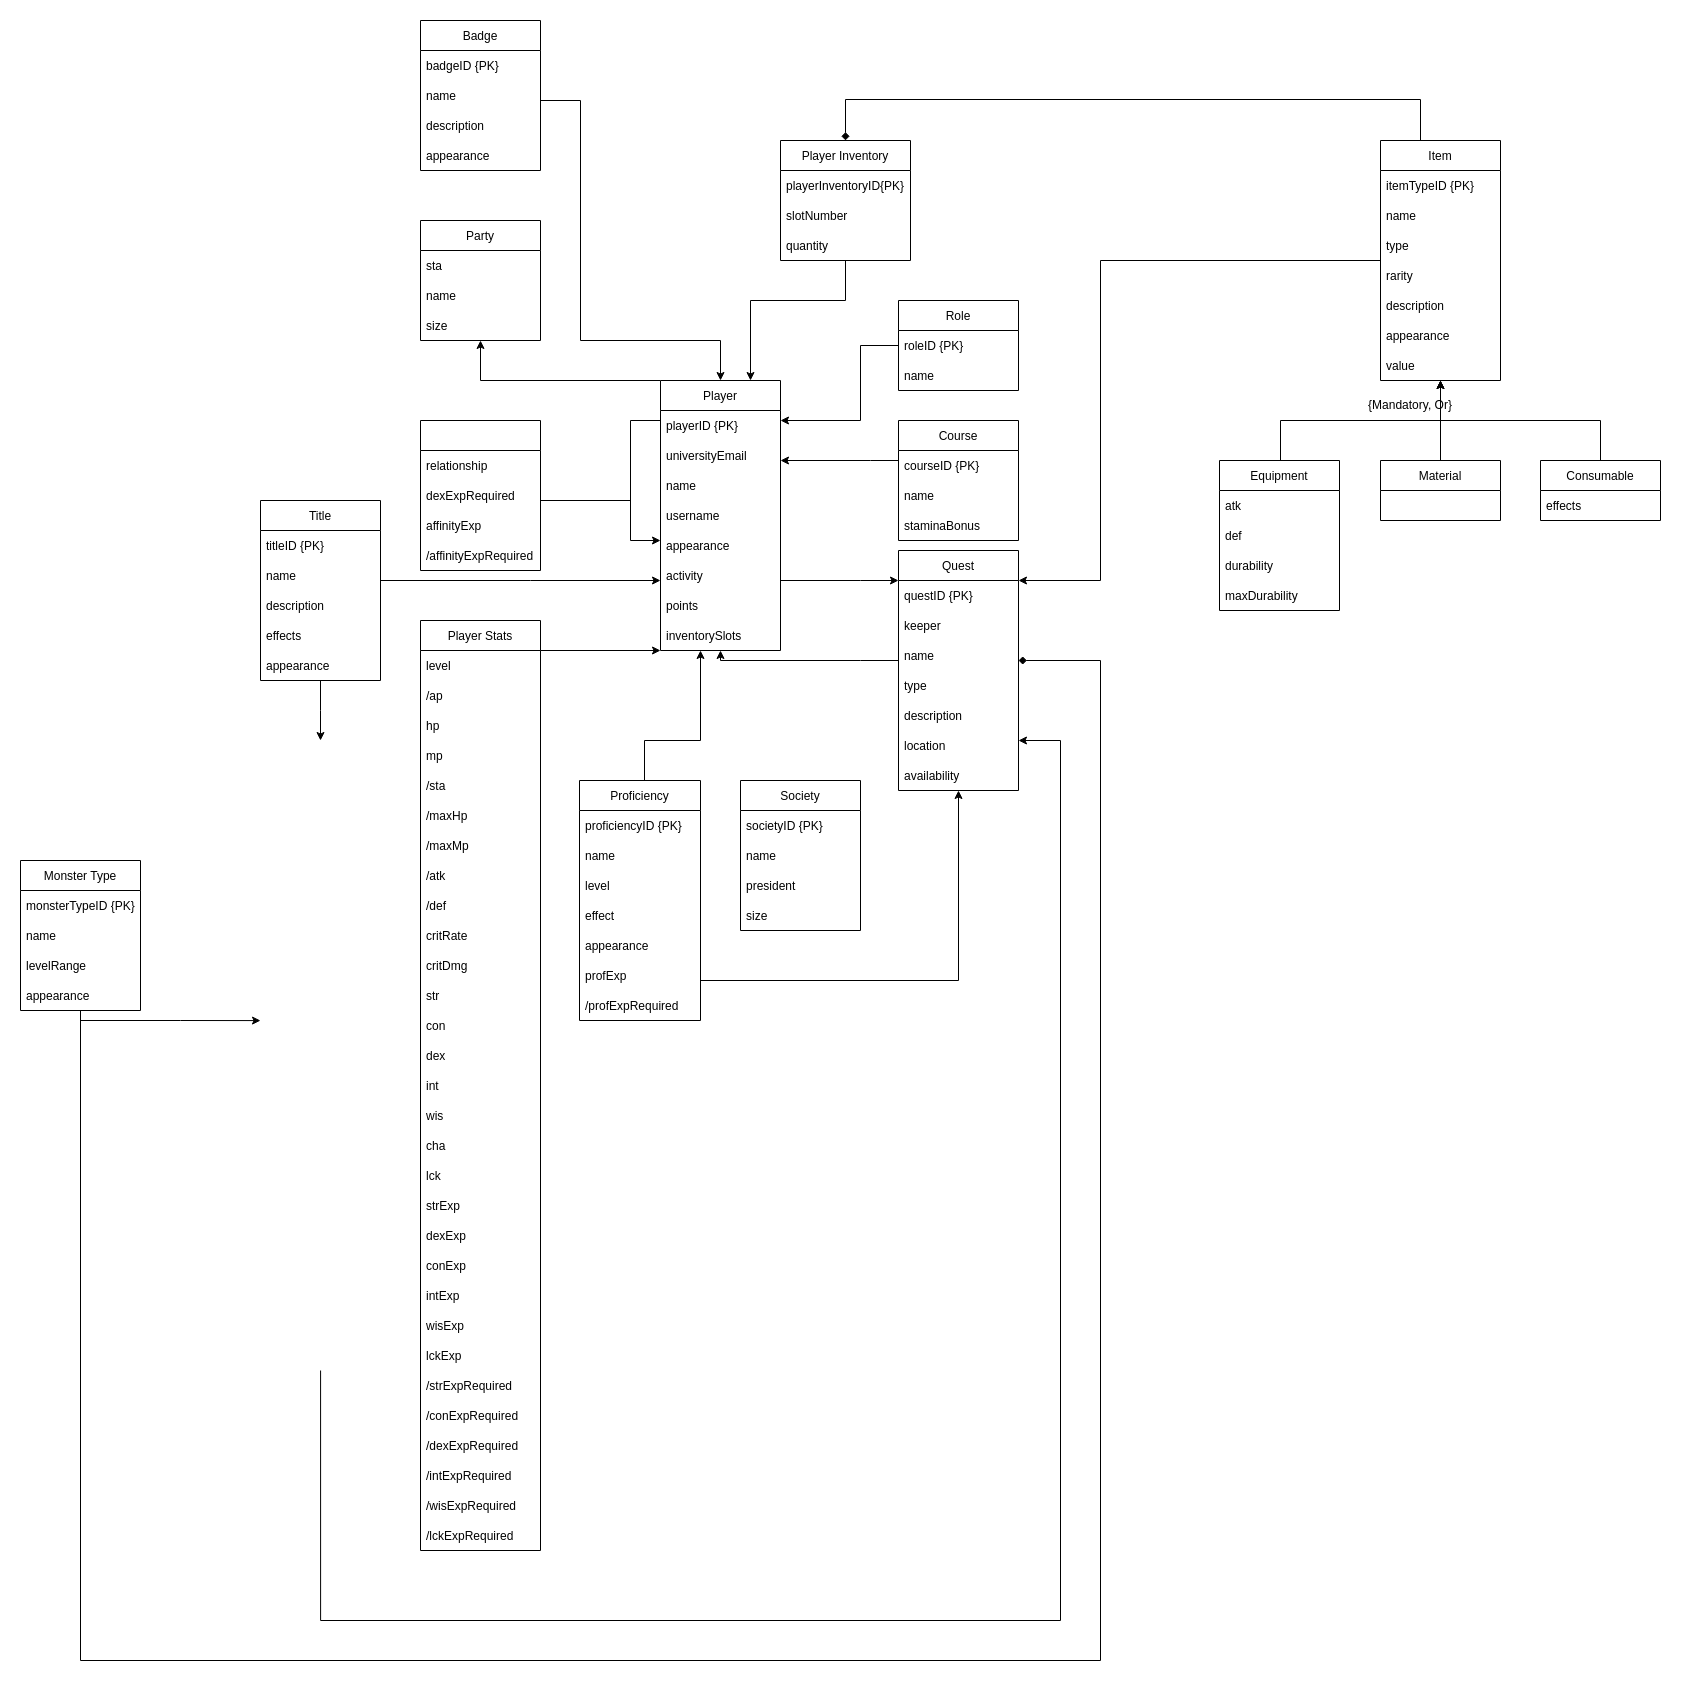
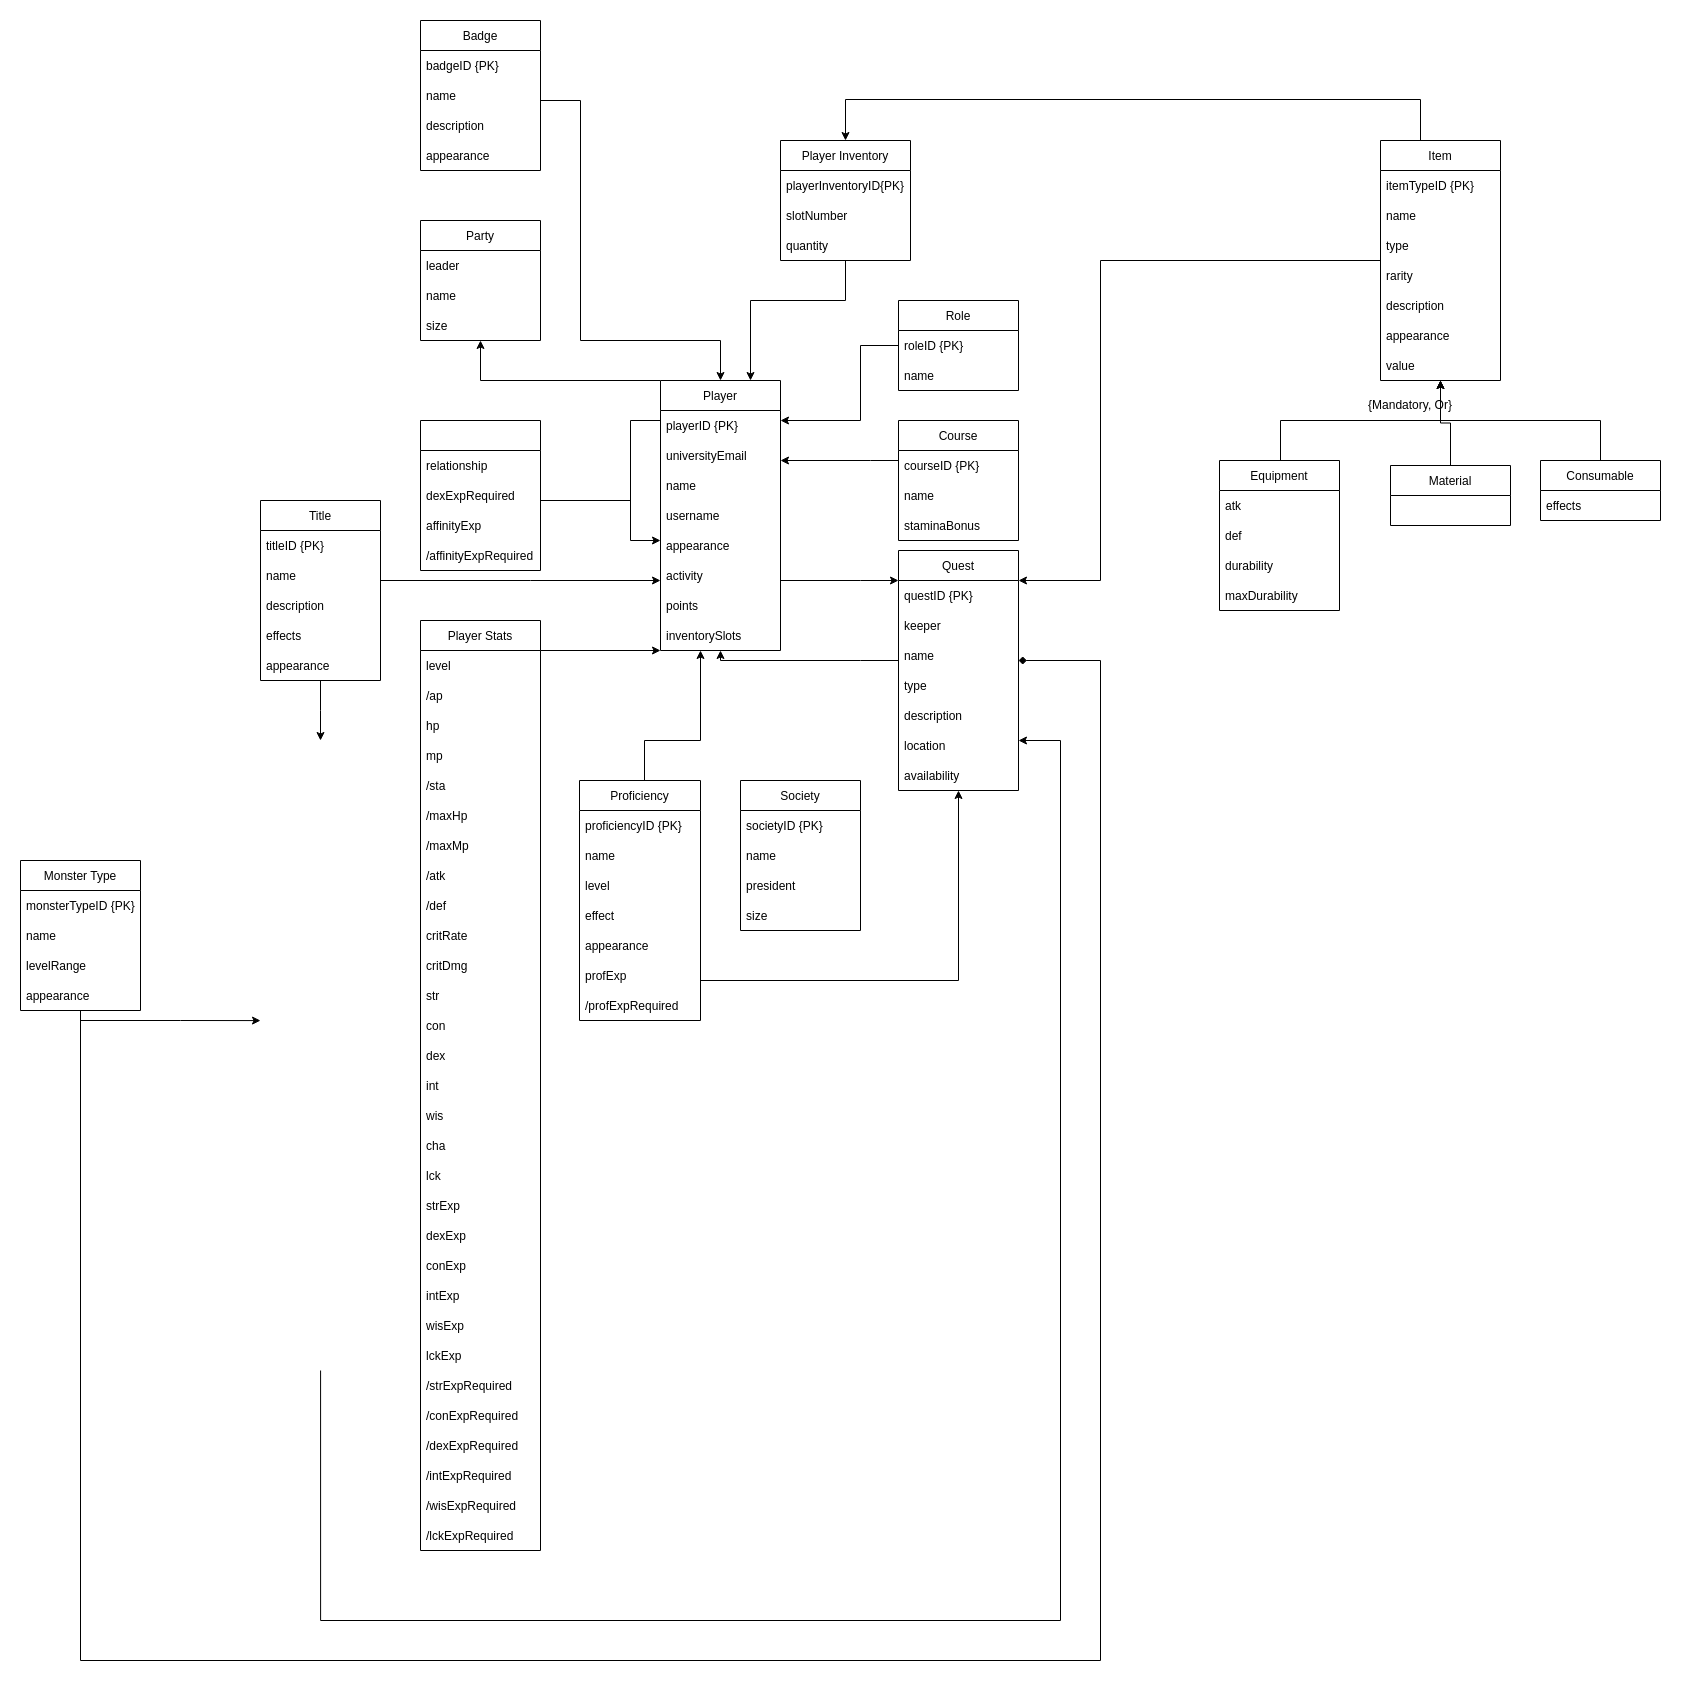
(846, 131) -> (846, 132)
(436, 266) -> (445, 266)
(1441, 491) -> (1451, 496)
